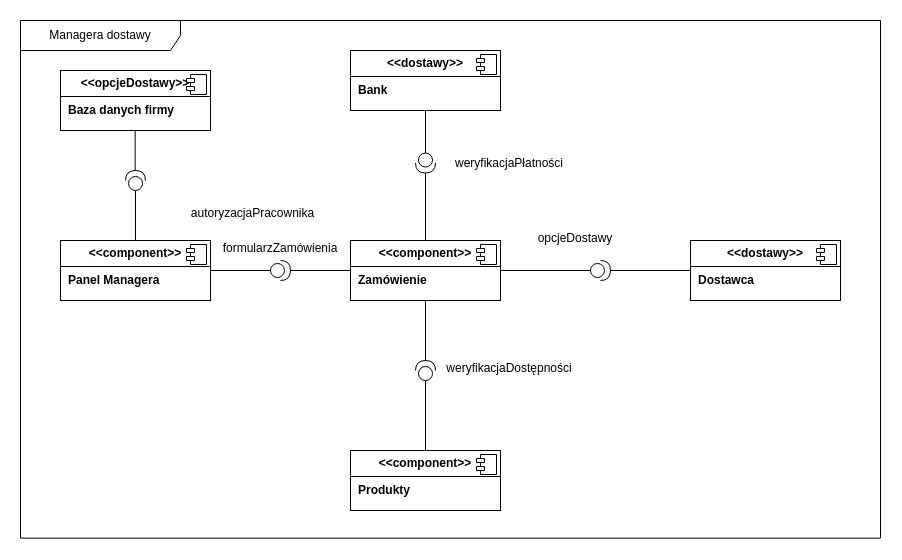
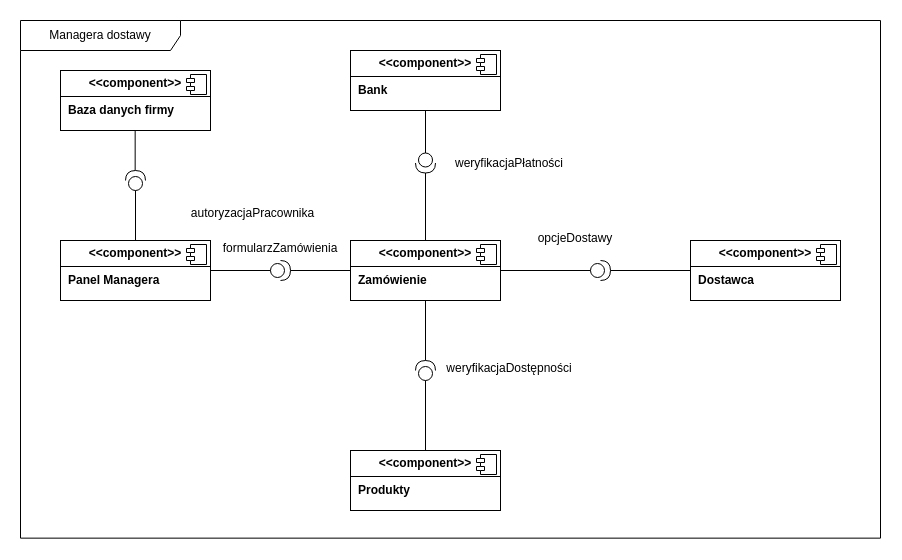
(387, 51) -> (394, 51)
(114, 71) -> (113, 71)
(727, 241) -> (734, 241)
